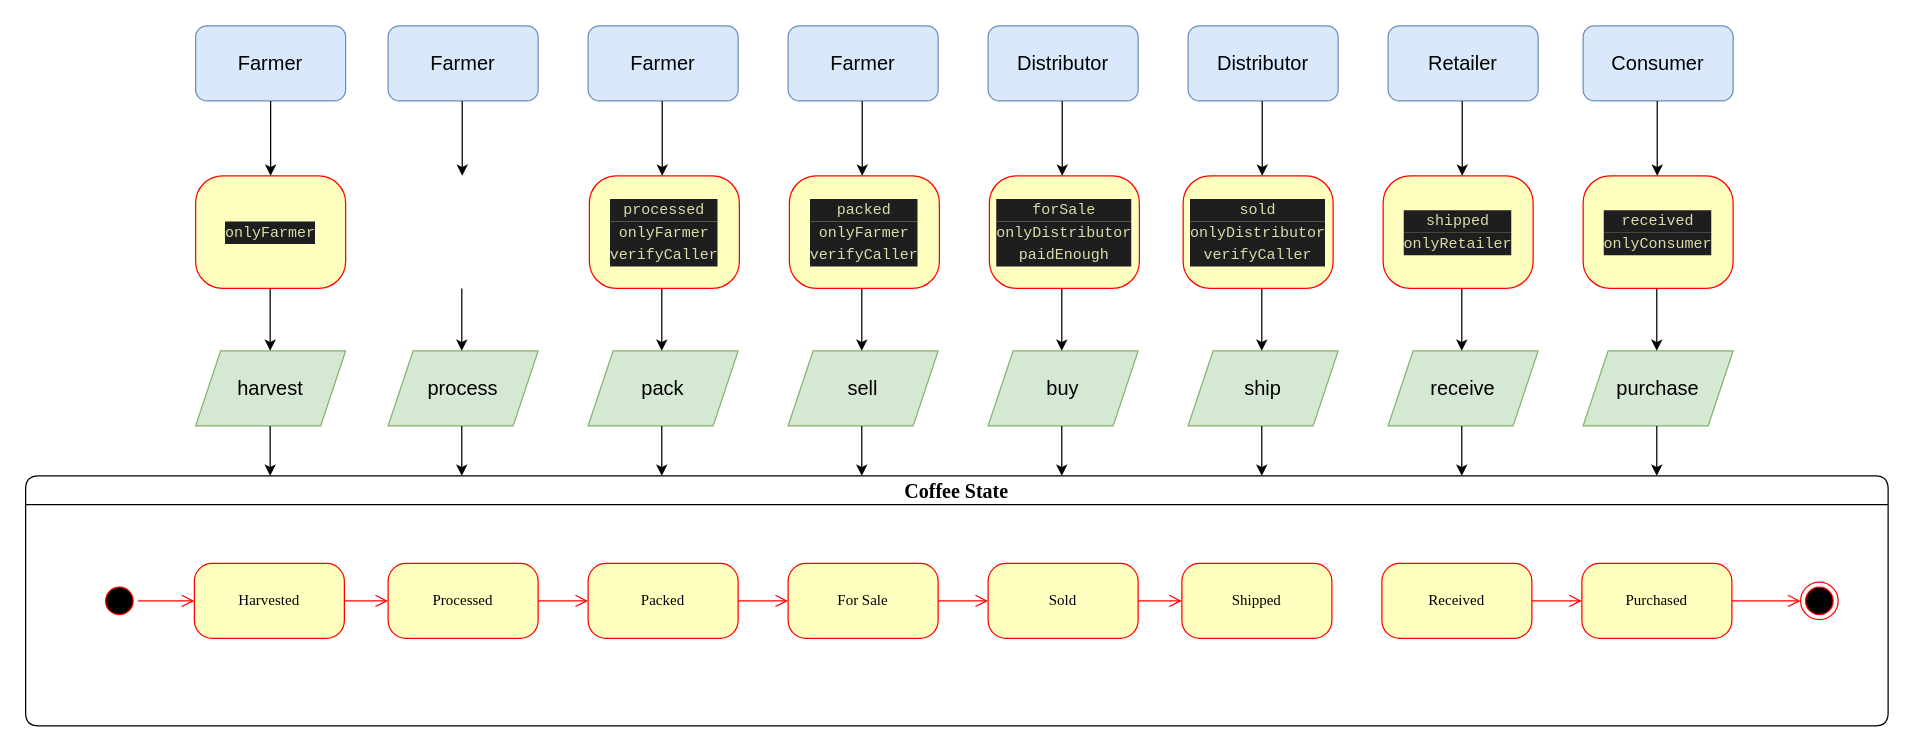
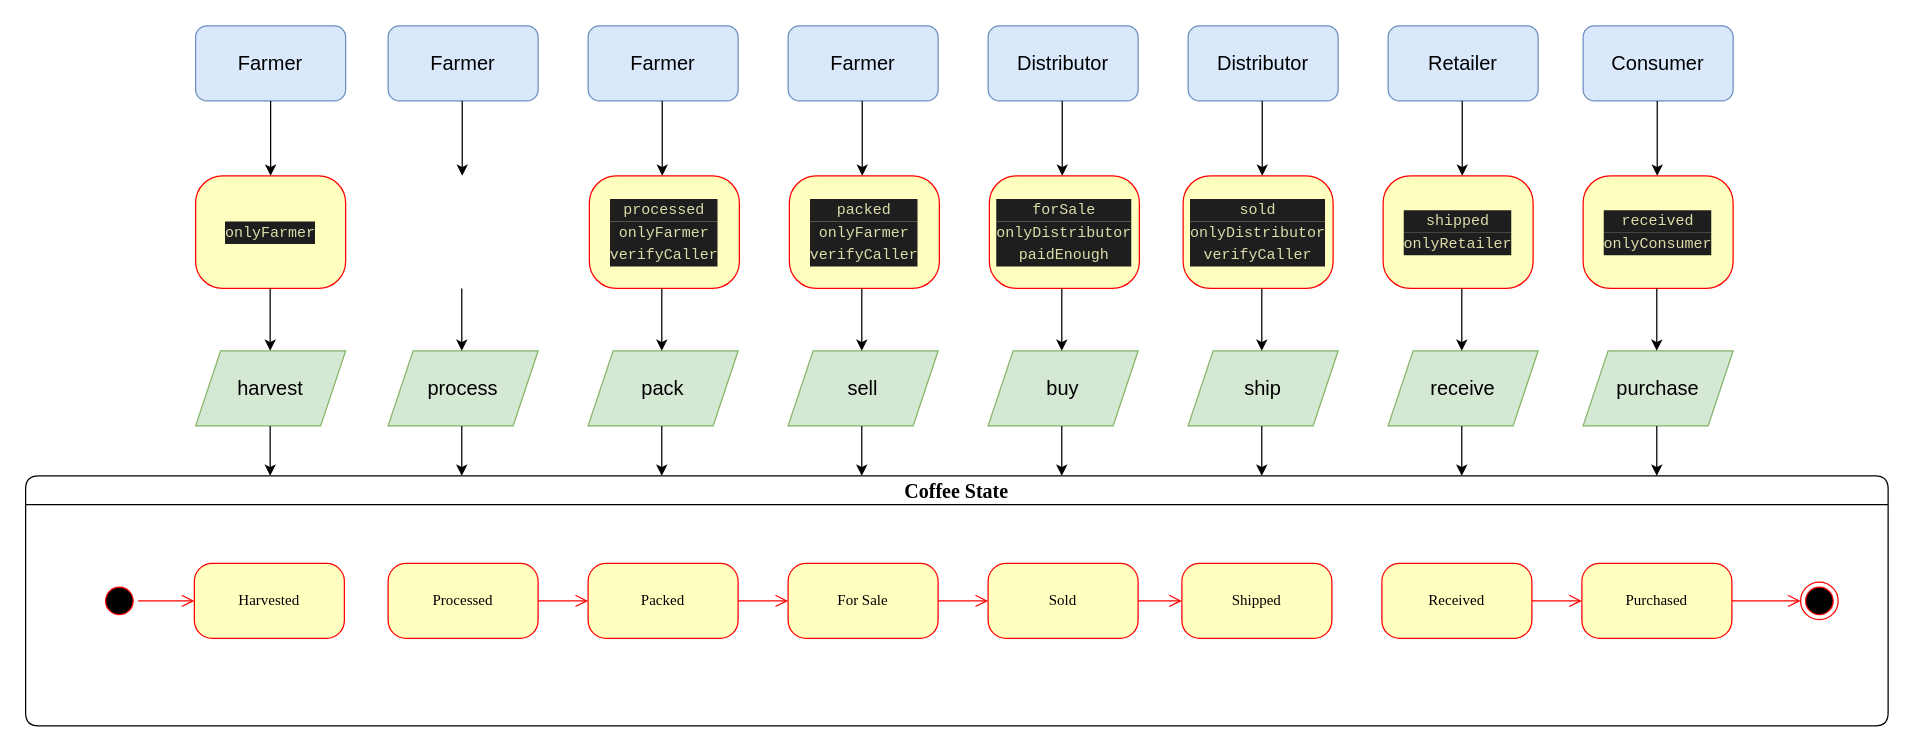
(363, 601) -> none
